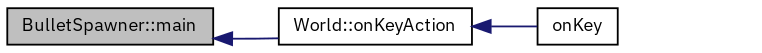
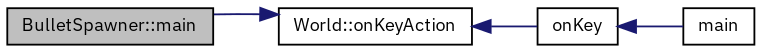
none -> (719, 26)
(255, 39) -> (237, 14)
